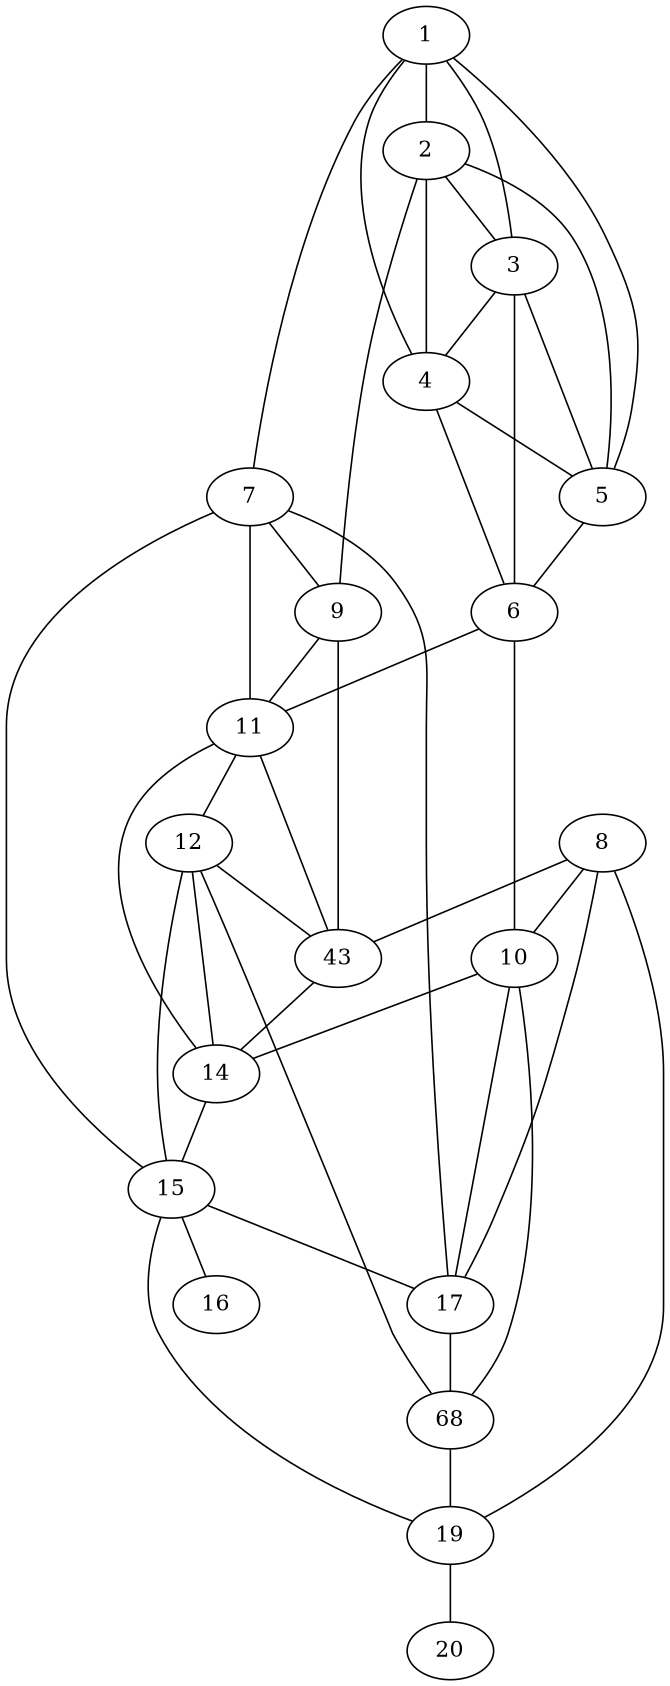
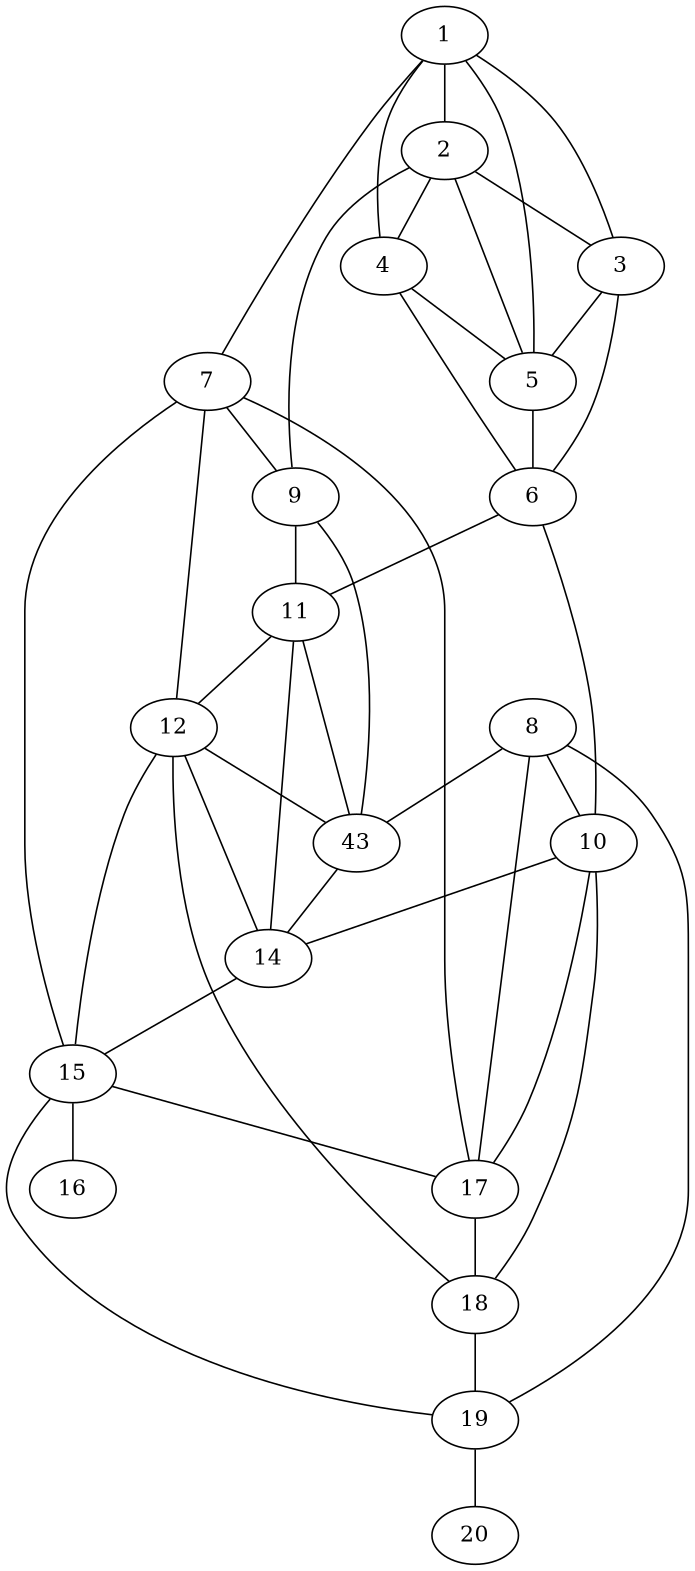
(470, 324) -> none
(250, 612) -> (191, 554)
(450, 1420) -> (475, 1305)
